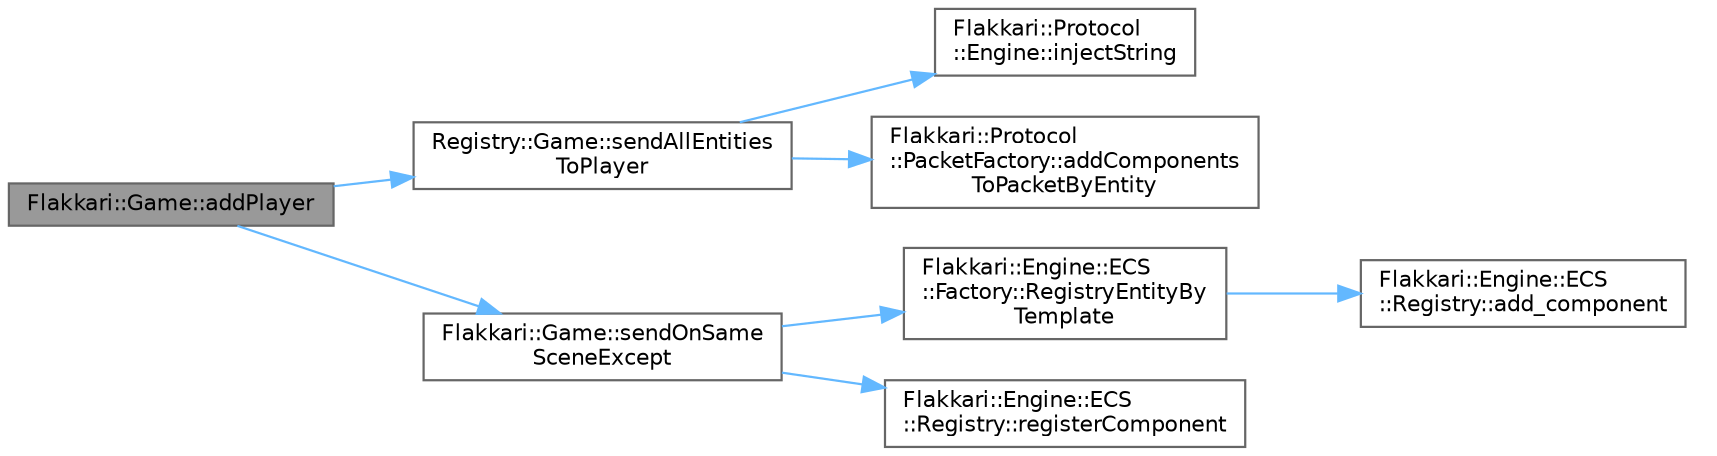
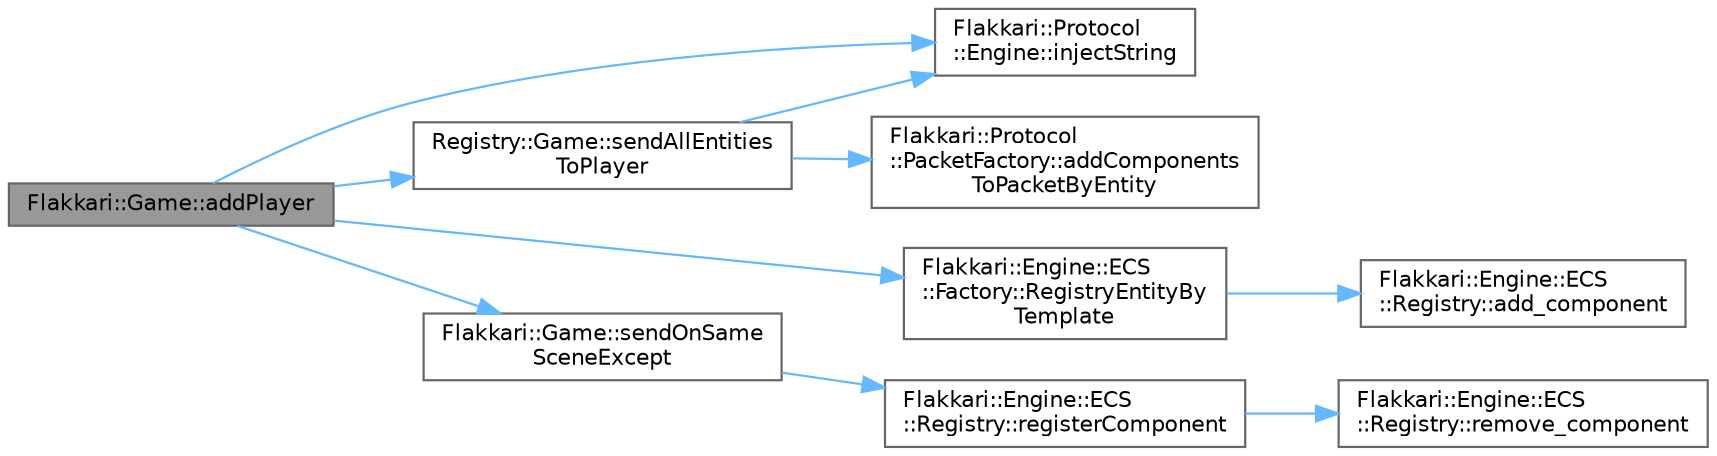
none -> (554, 74)
(832, 320) -> (608, 248)
none -> (1523, 414)
